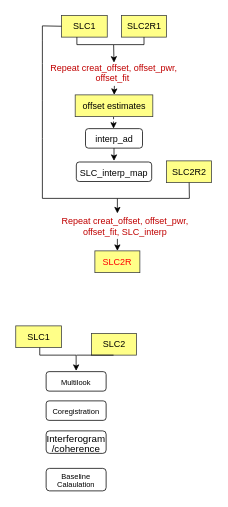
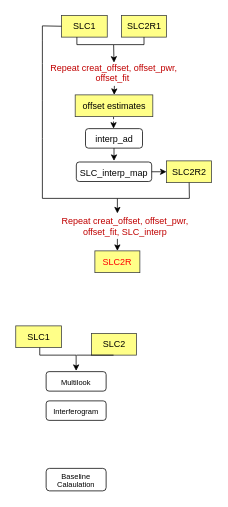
none -> (157, 172)
(76, 411) -> (76, 411)
(76, 442) -> none
